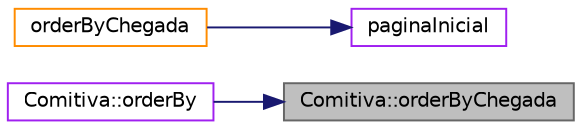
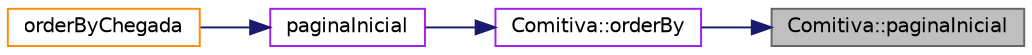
none -> (450, 27)
(429, 102) -> (898, 27)
